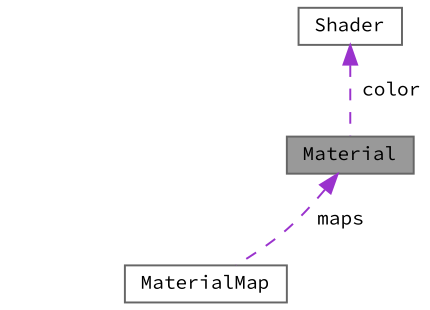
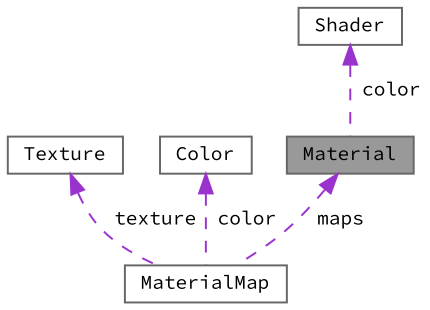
none -> (65, 155)
none -> (206, 155)
